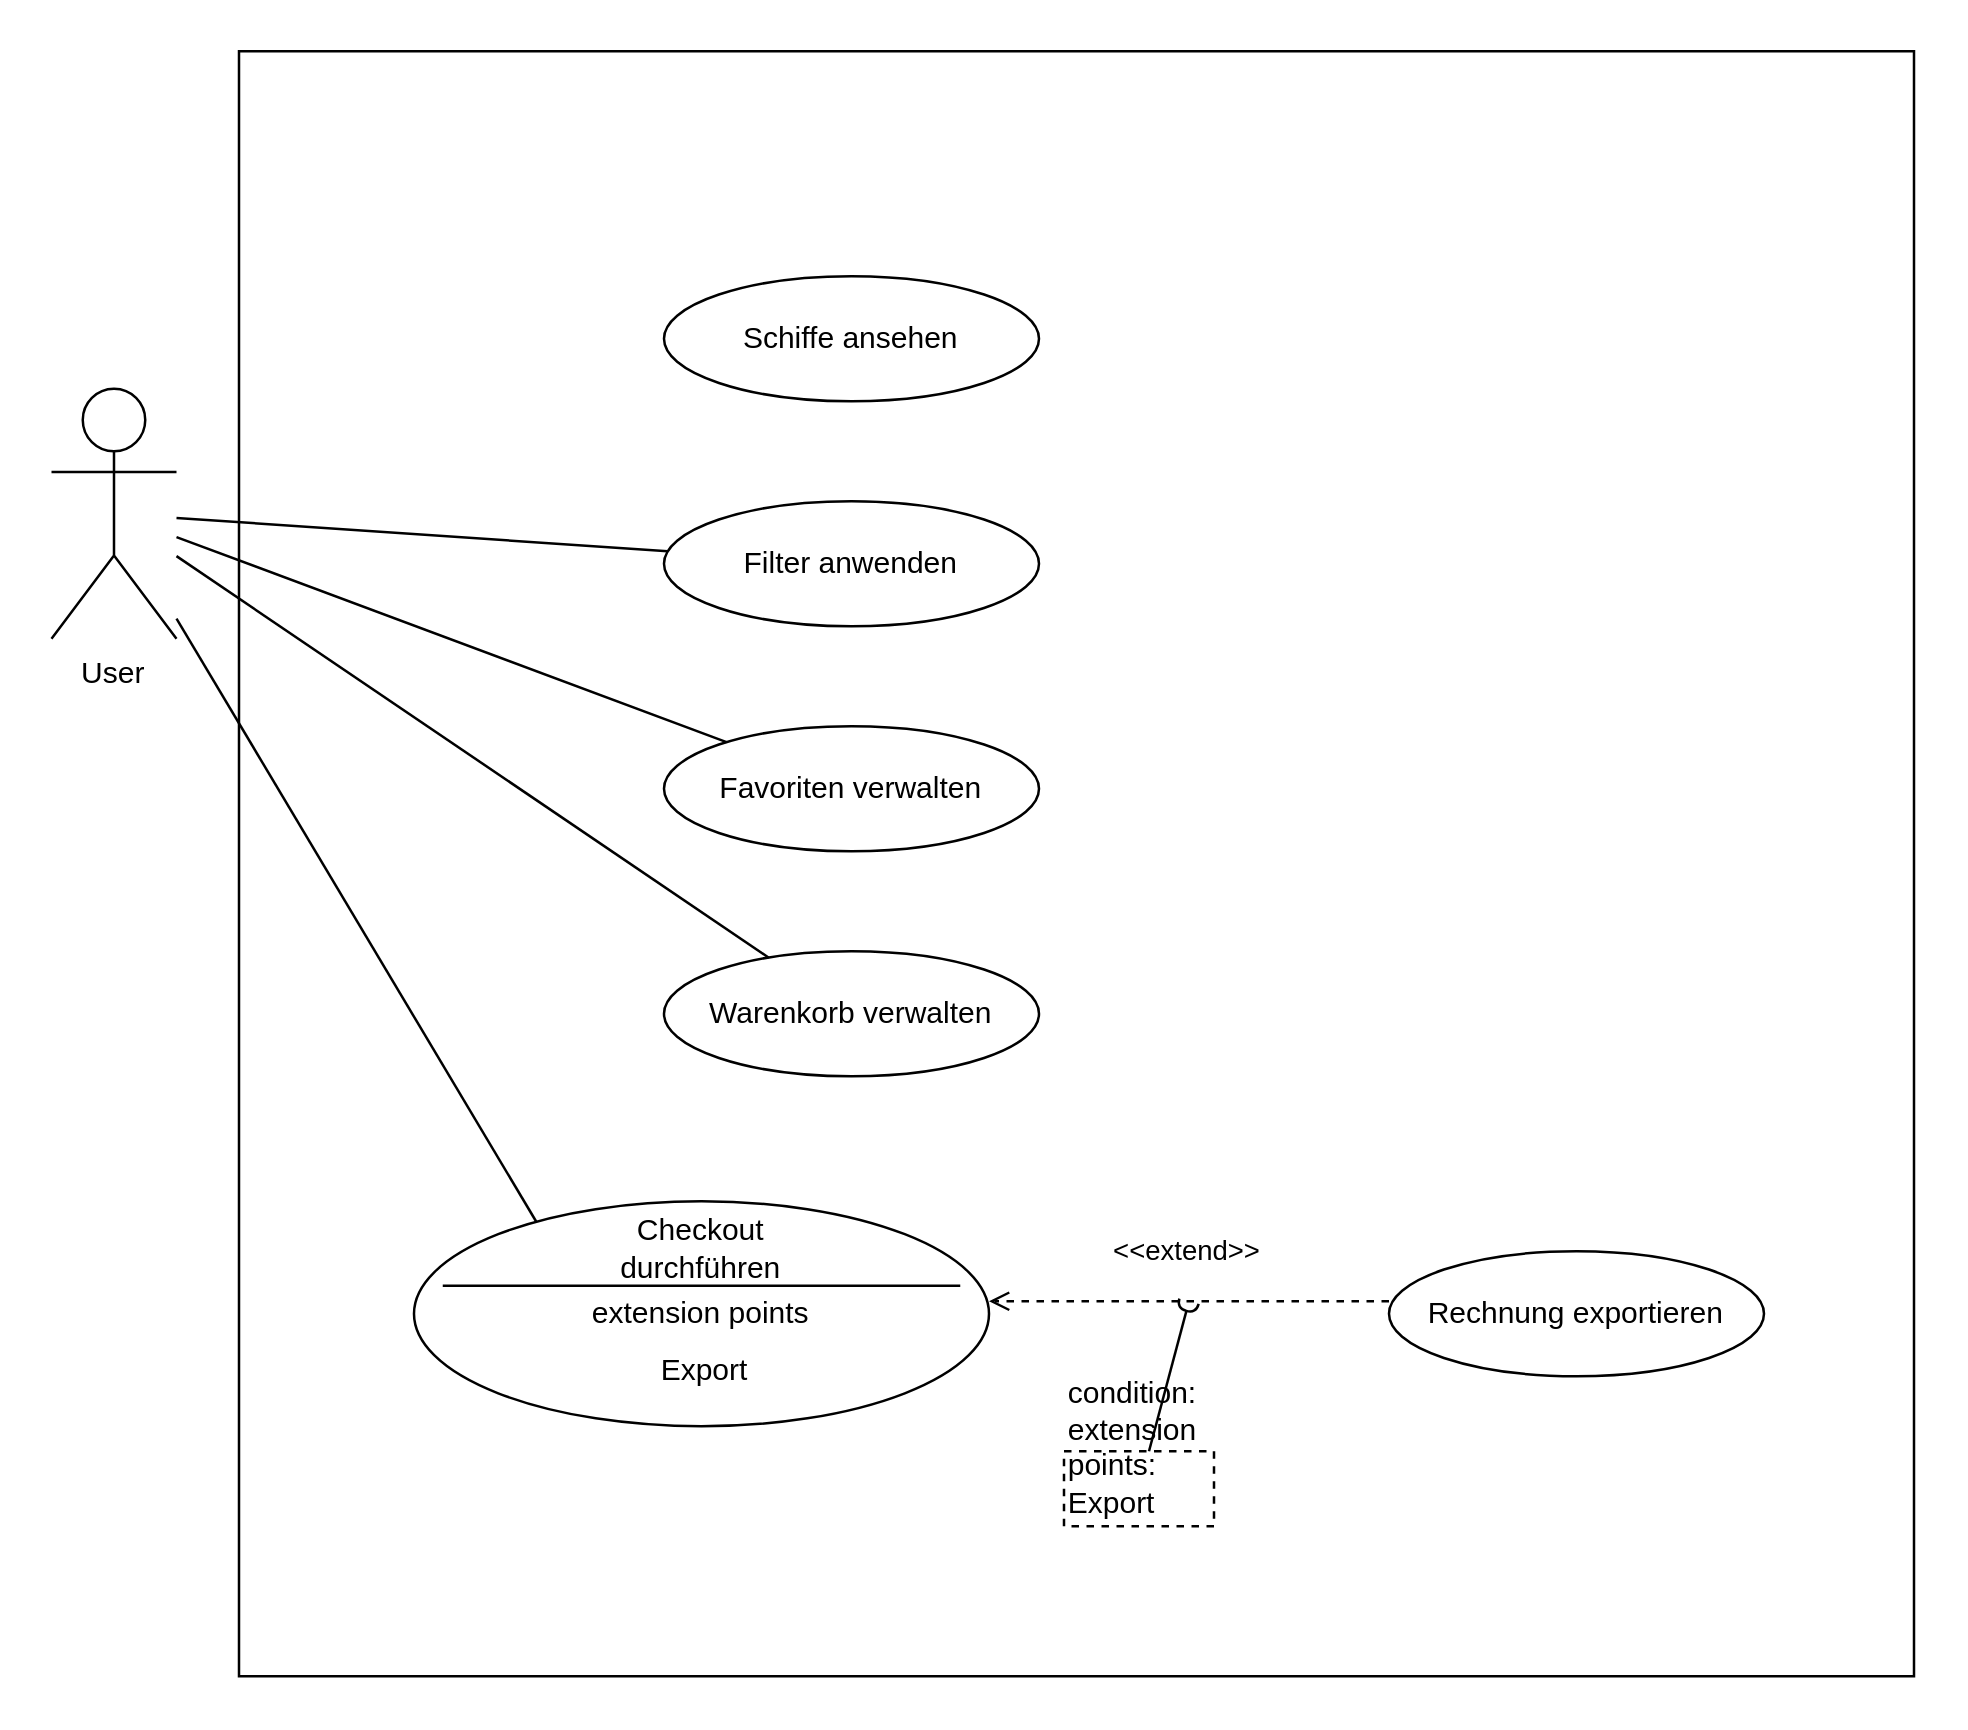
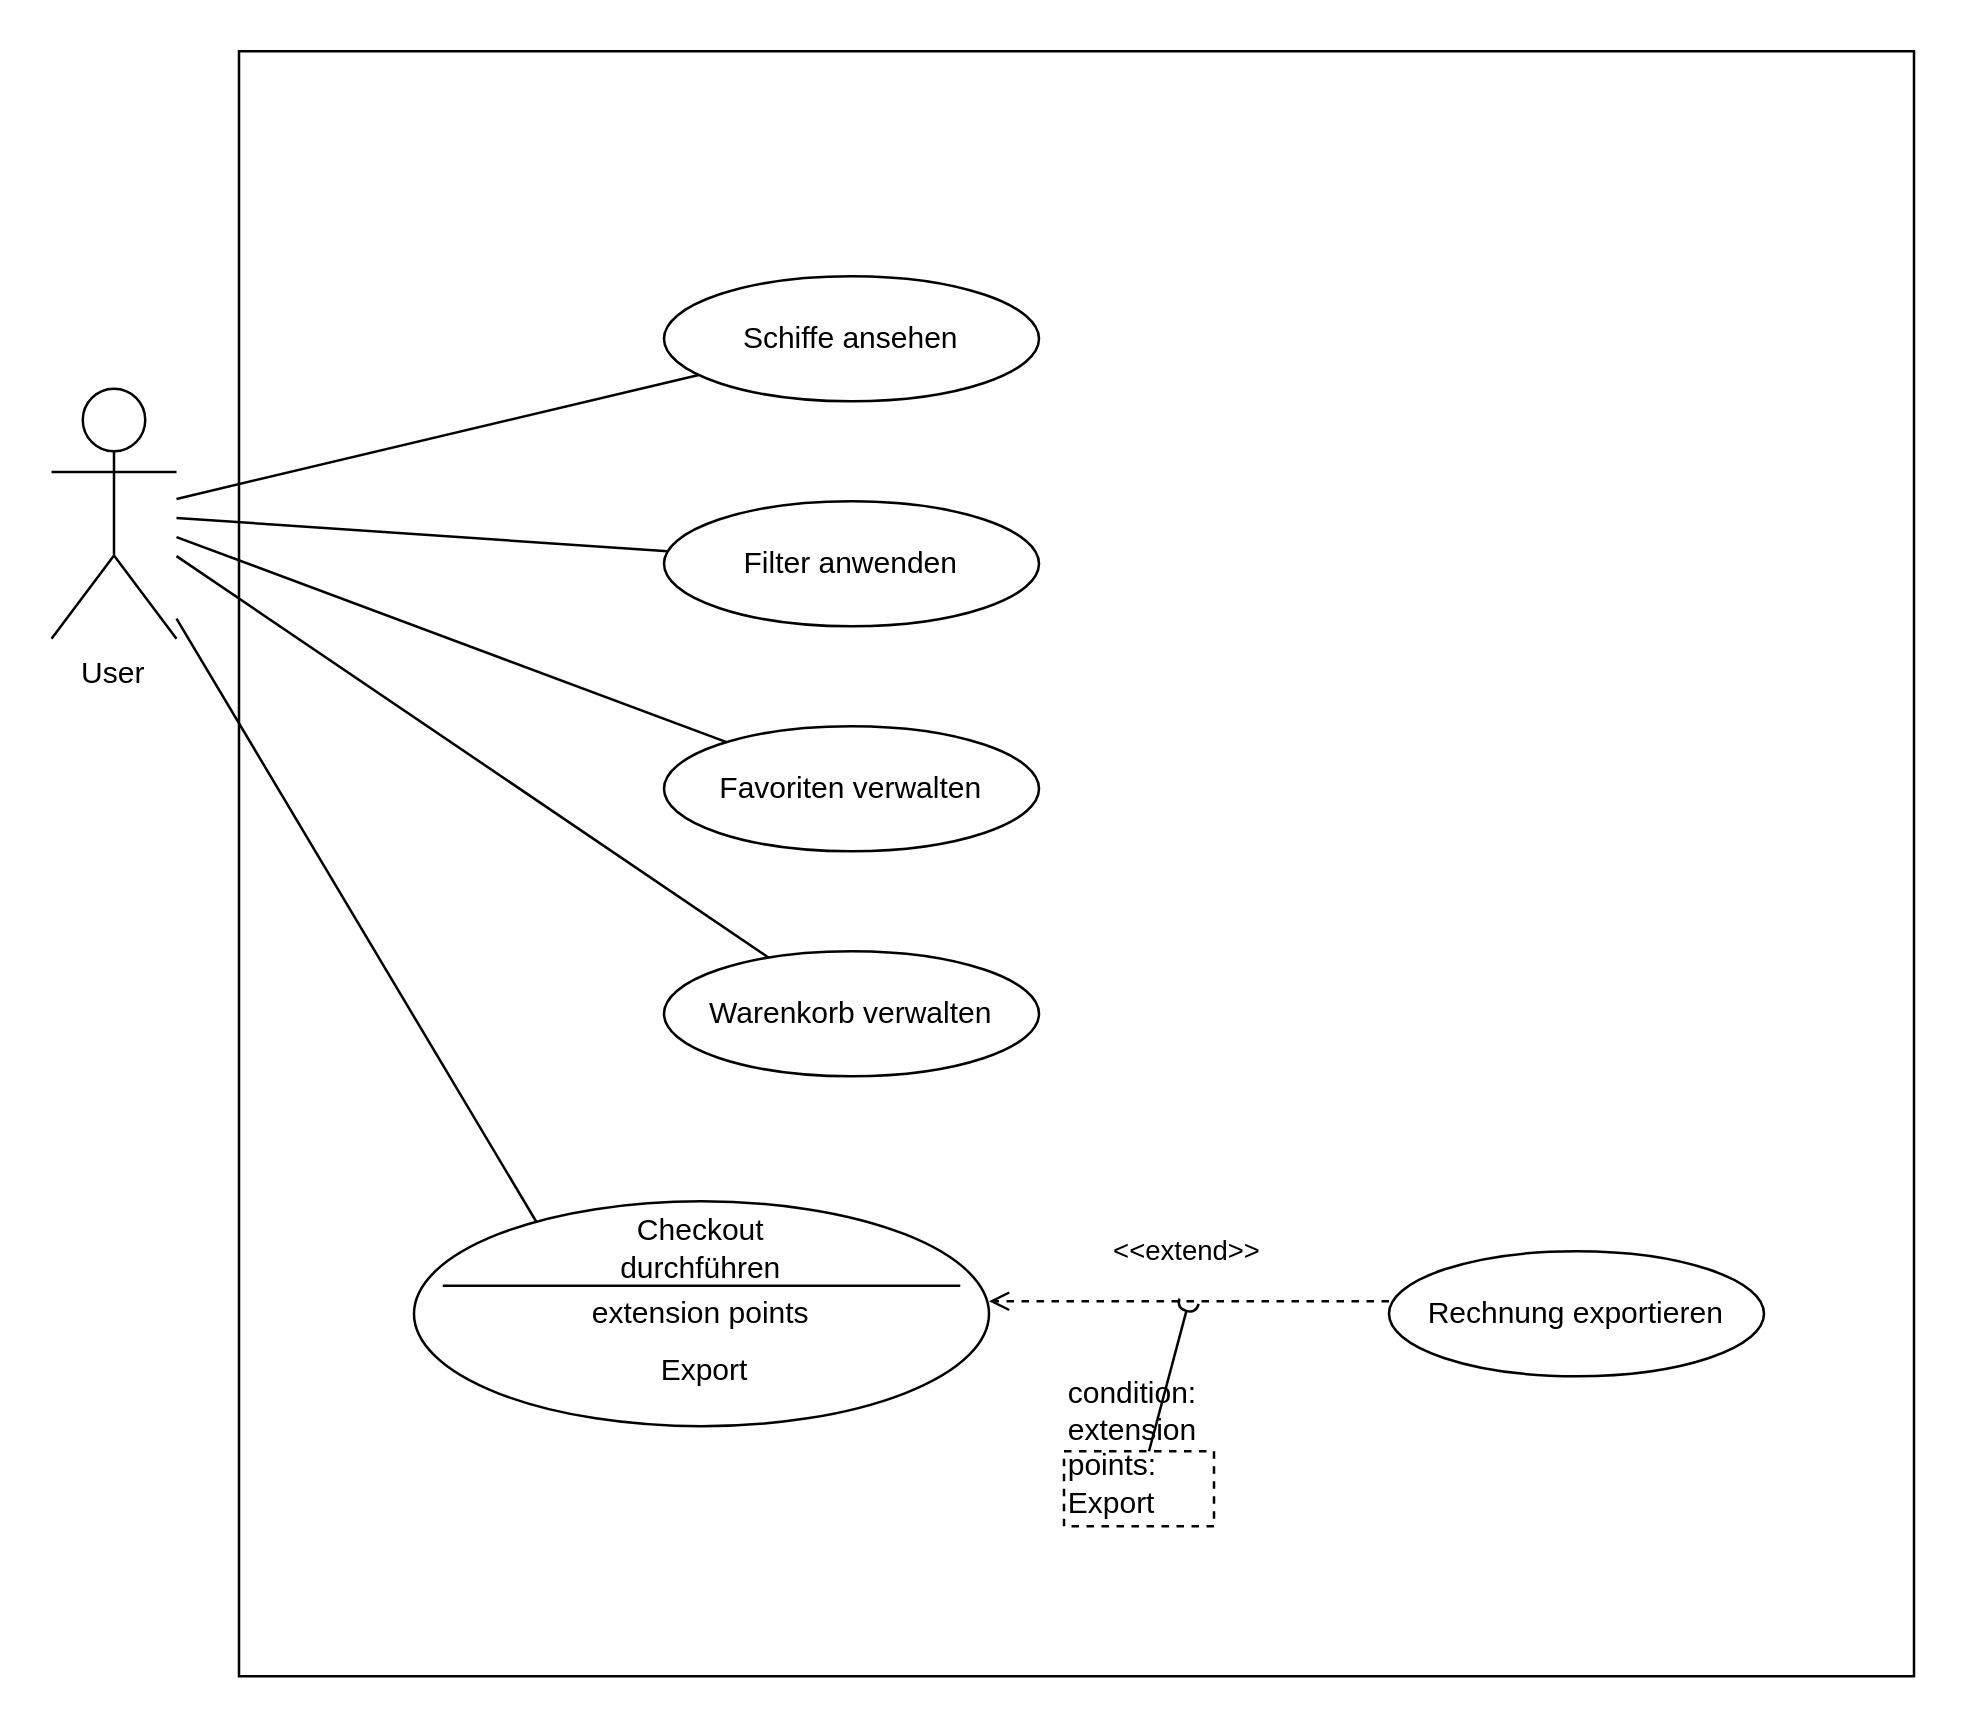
none -> (437, 437)
